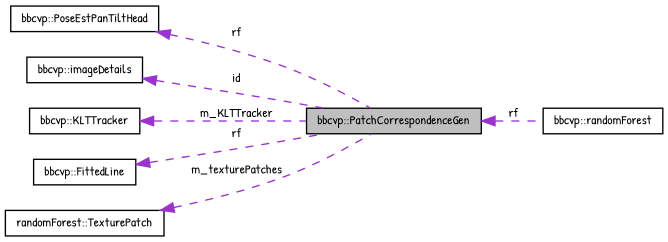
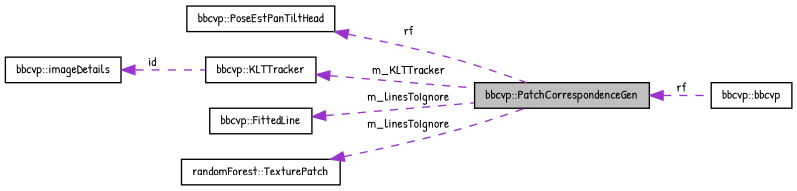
(240, 94) -> (171, 70)
(603, 121) -> (752, 95)
(235, 134) -> (407, 97)
(235, 170) -> (407, 124)
